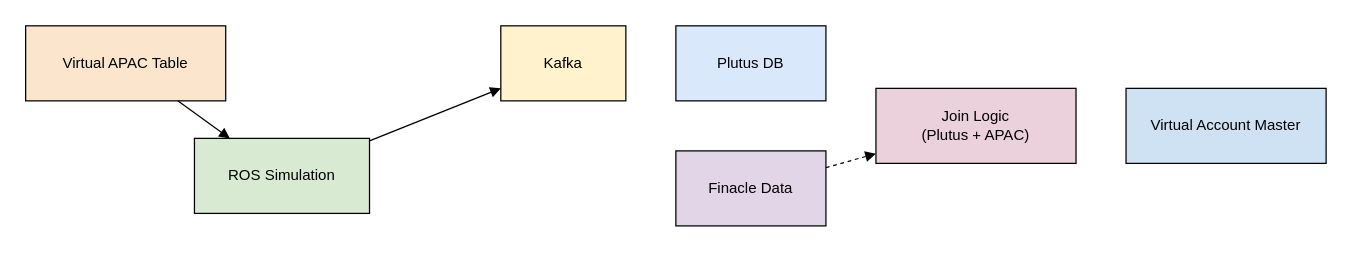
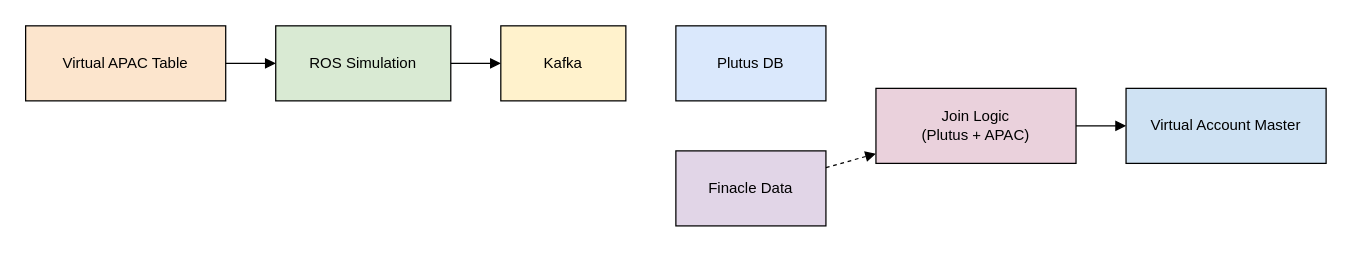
none -> (1095, 126)
(282, 176) -> (363, 63)
